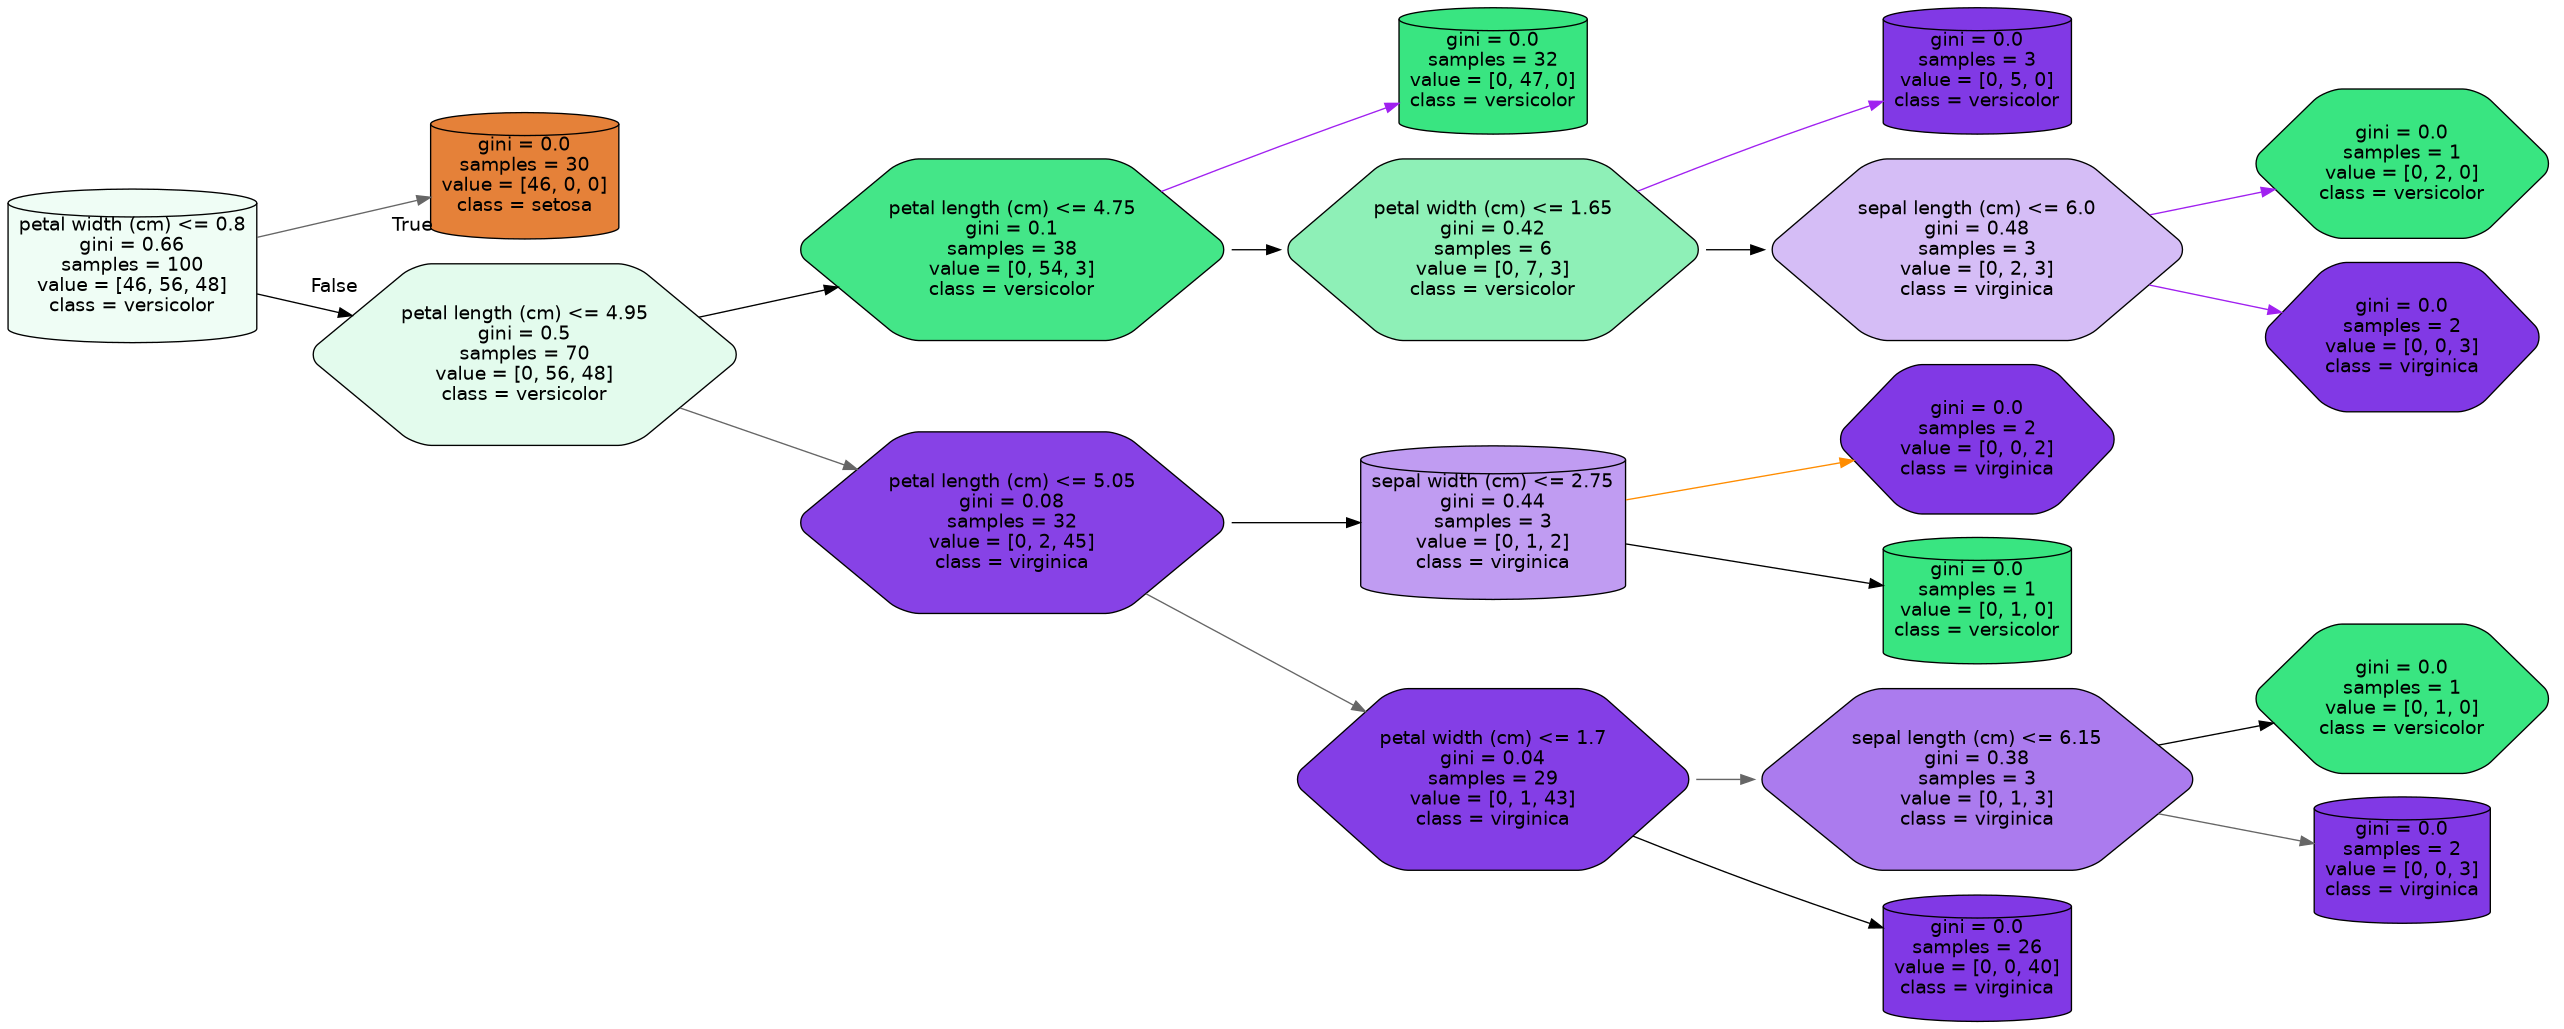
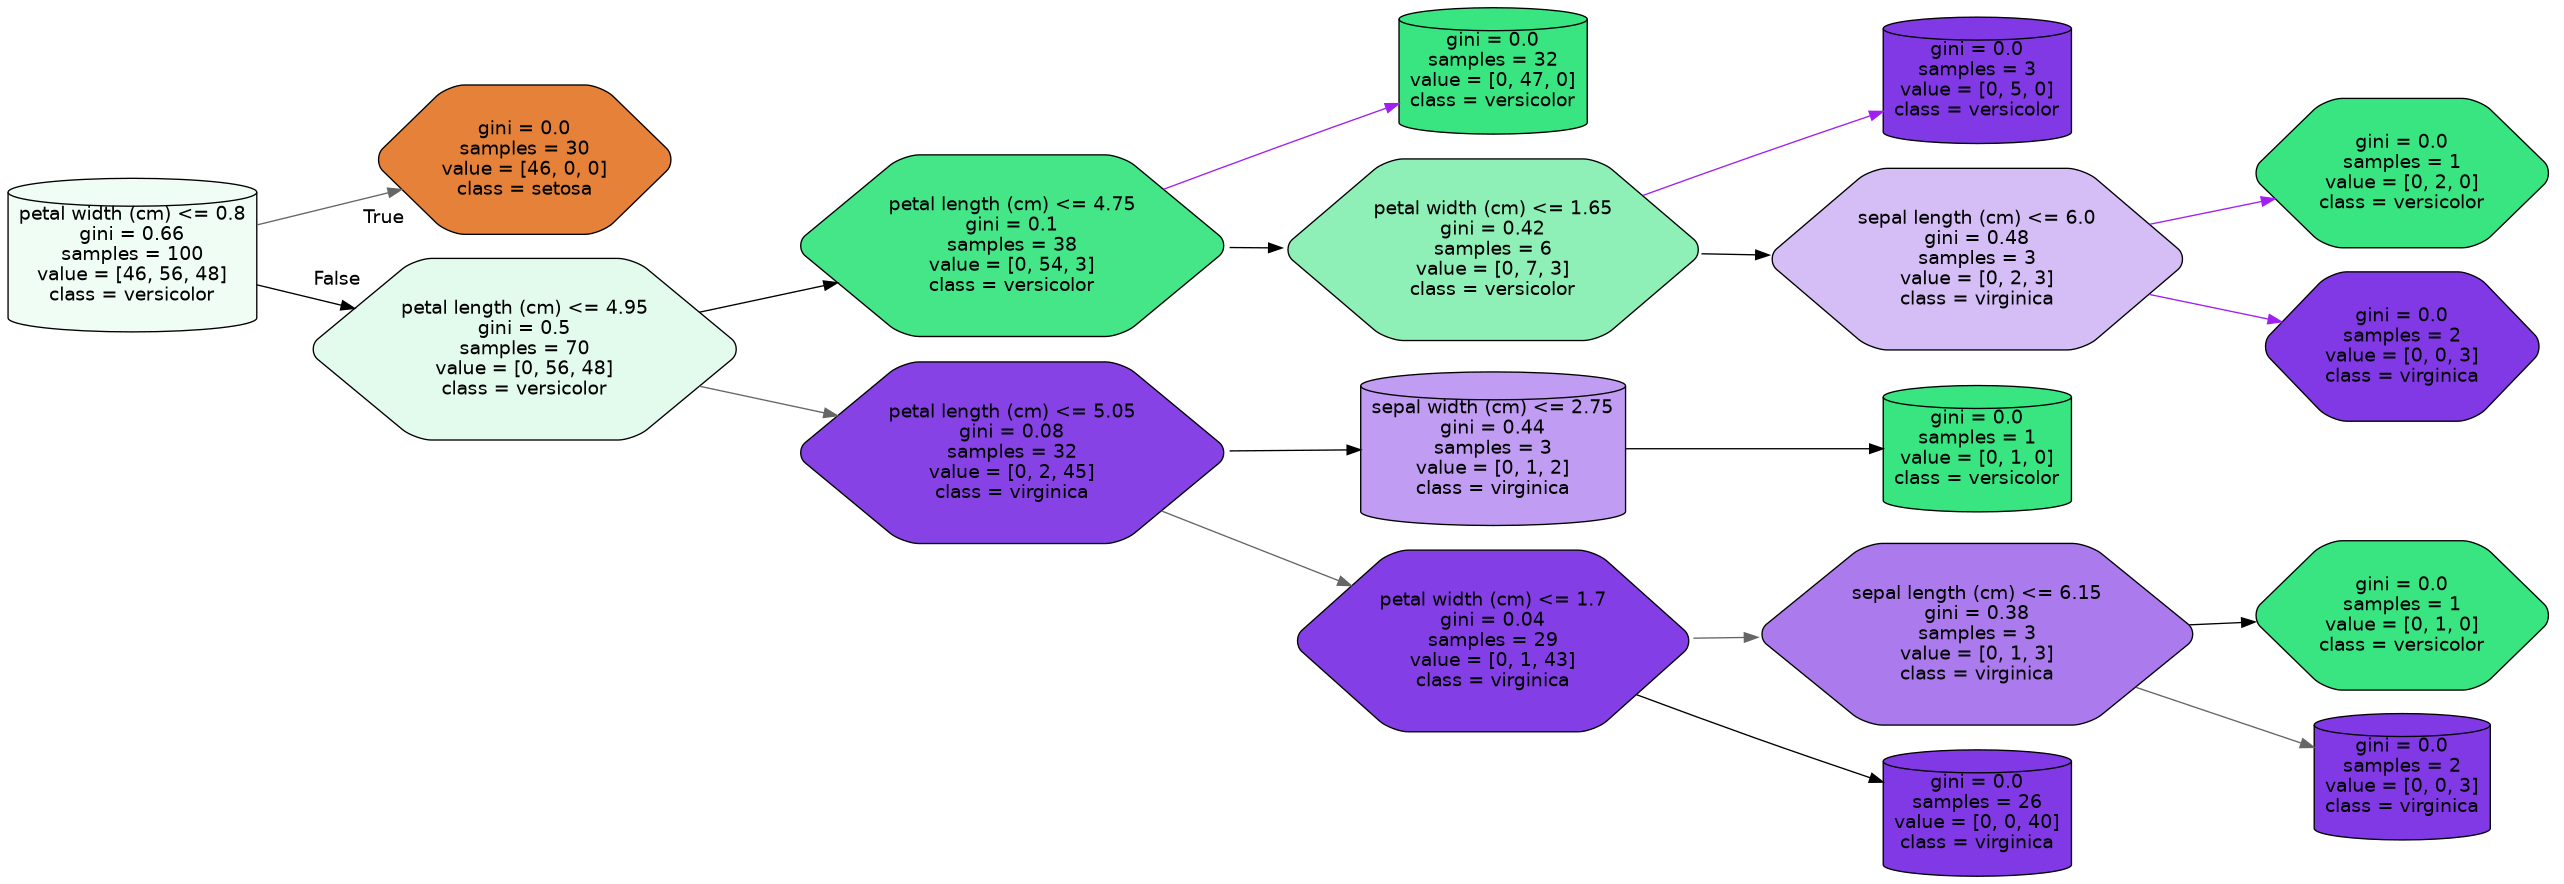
(525, 176) -> (525, 160)
(1977, 439) -> none
